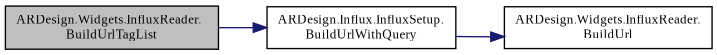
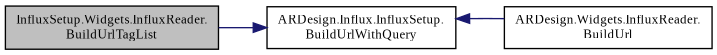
(112, 28) -> (112, 28)
(473, 37) -> (487, 19)
